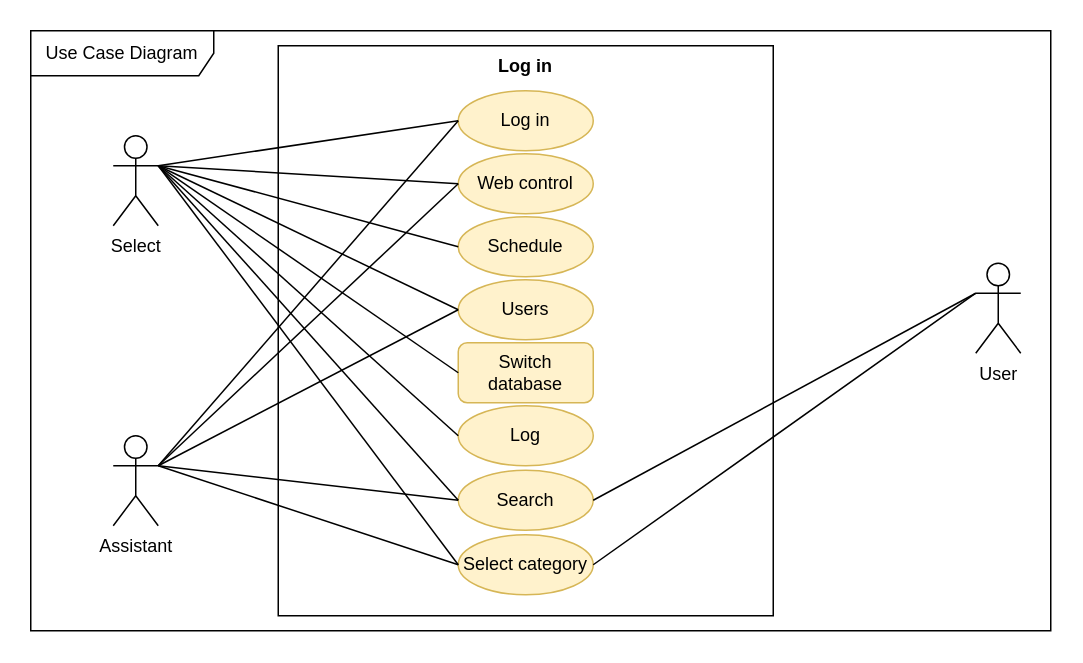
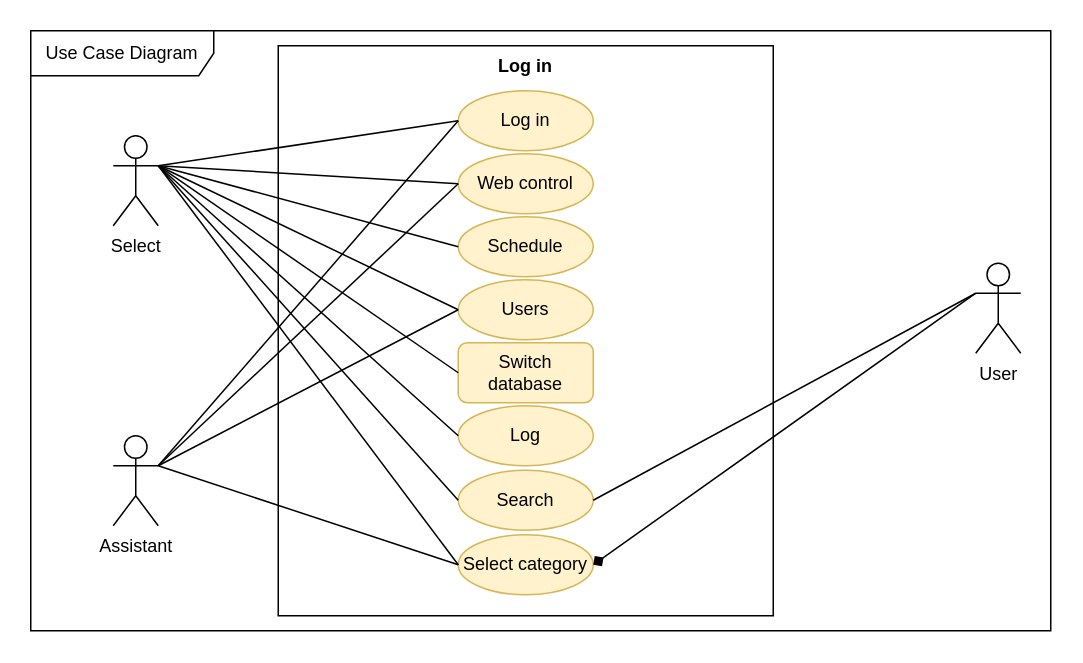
(312, 483) -> none
(599, 561) -> (603, 557)
